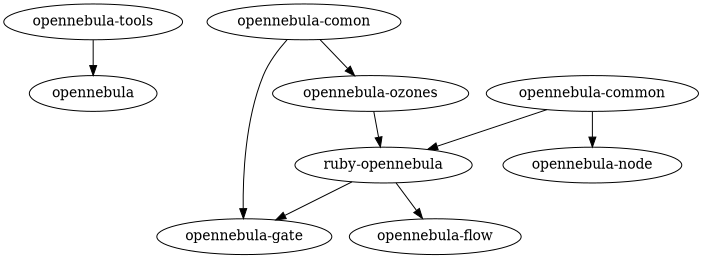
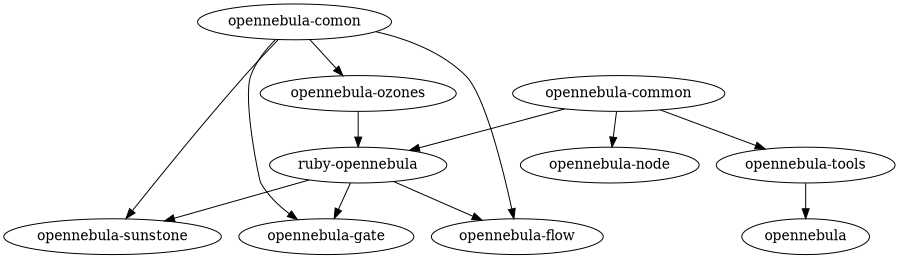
none -> (477, 93)
none -> (708, 128)
none -> (113, 237)
